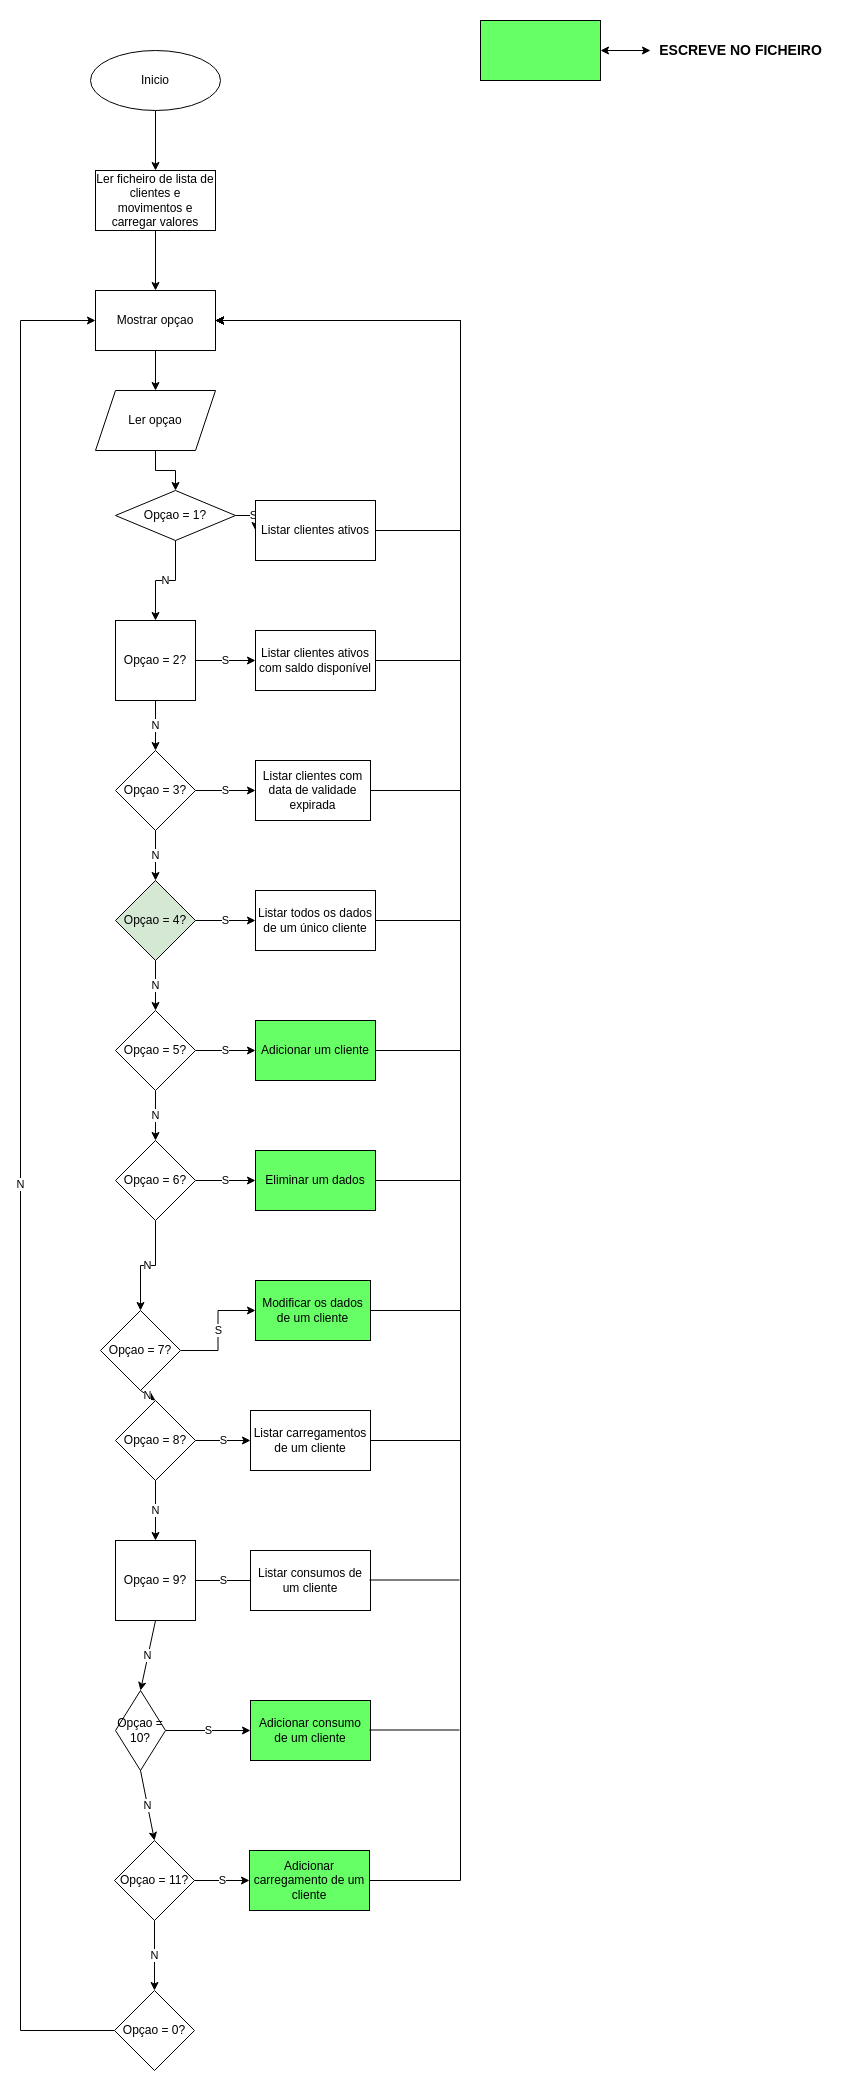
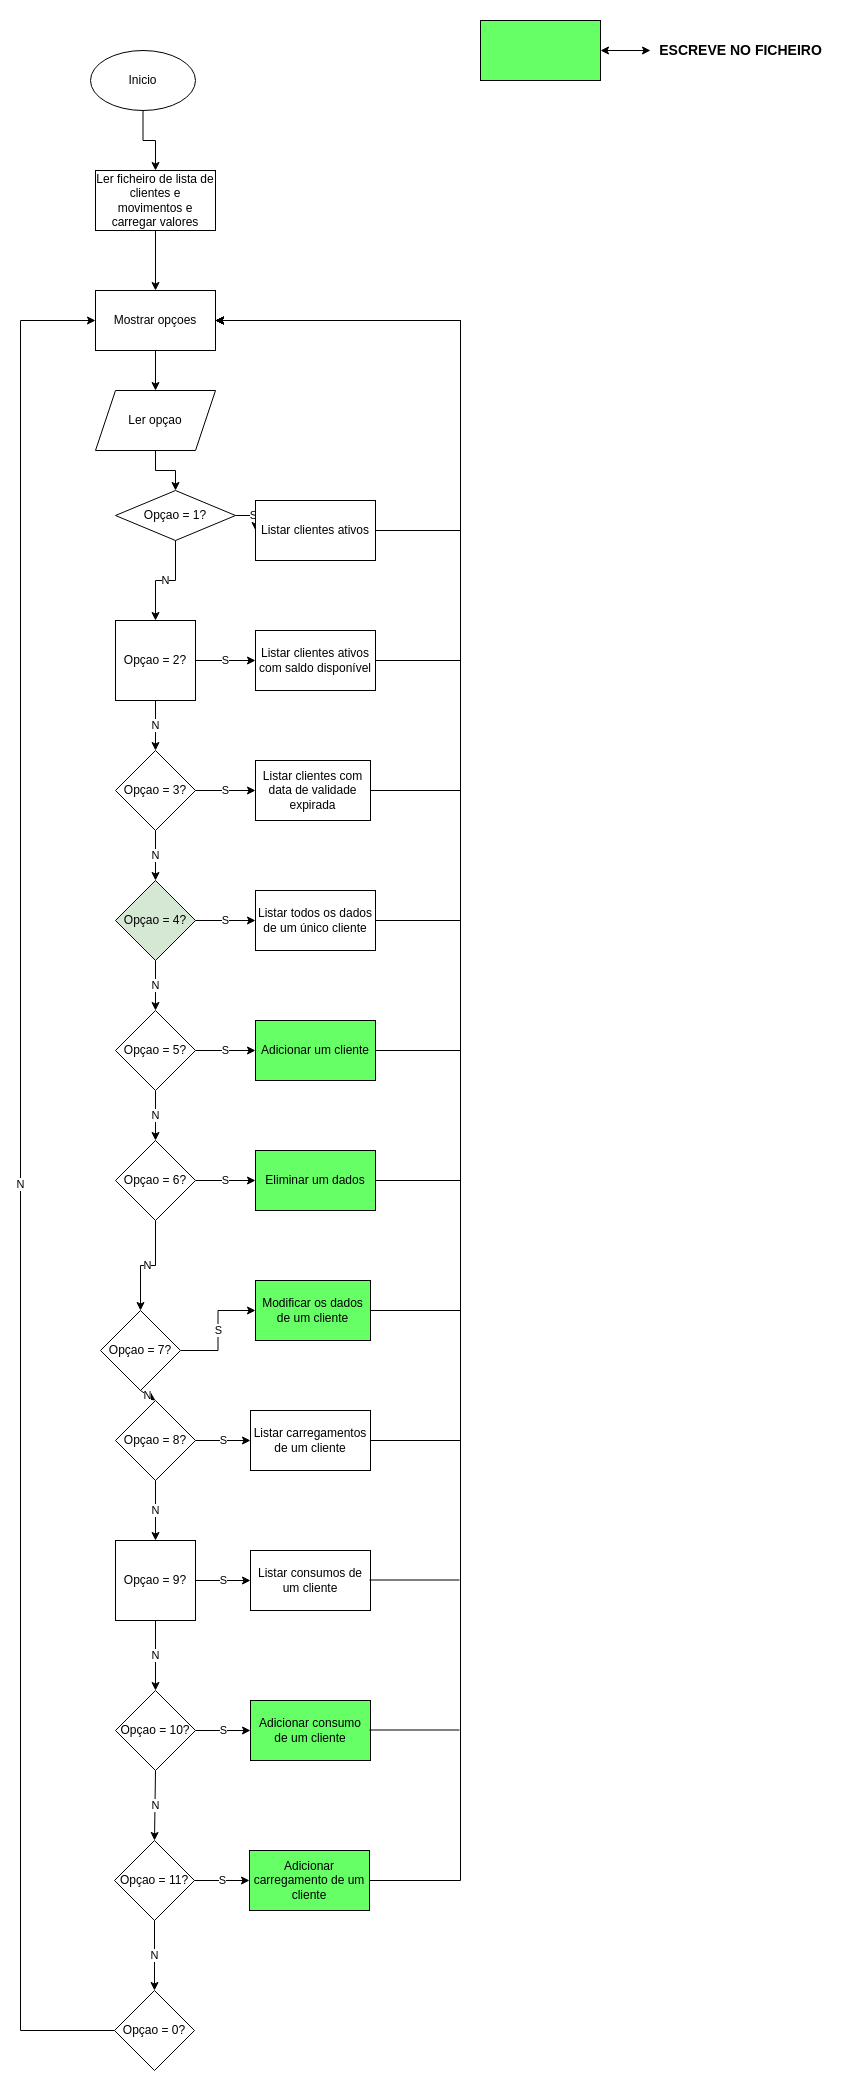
(156, 81) -> (143, 81)
(156, 321) -> (156, 321)
(245, 1581) -> (242, 1581)
(141, 1731) -> (156, 1731)
